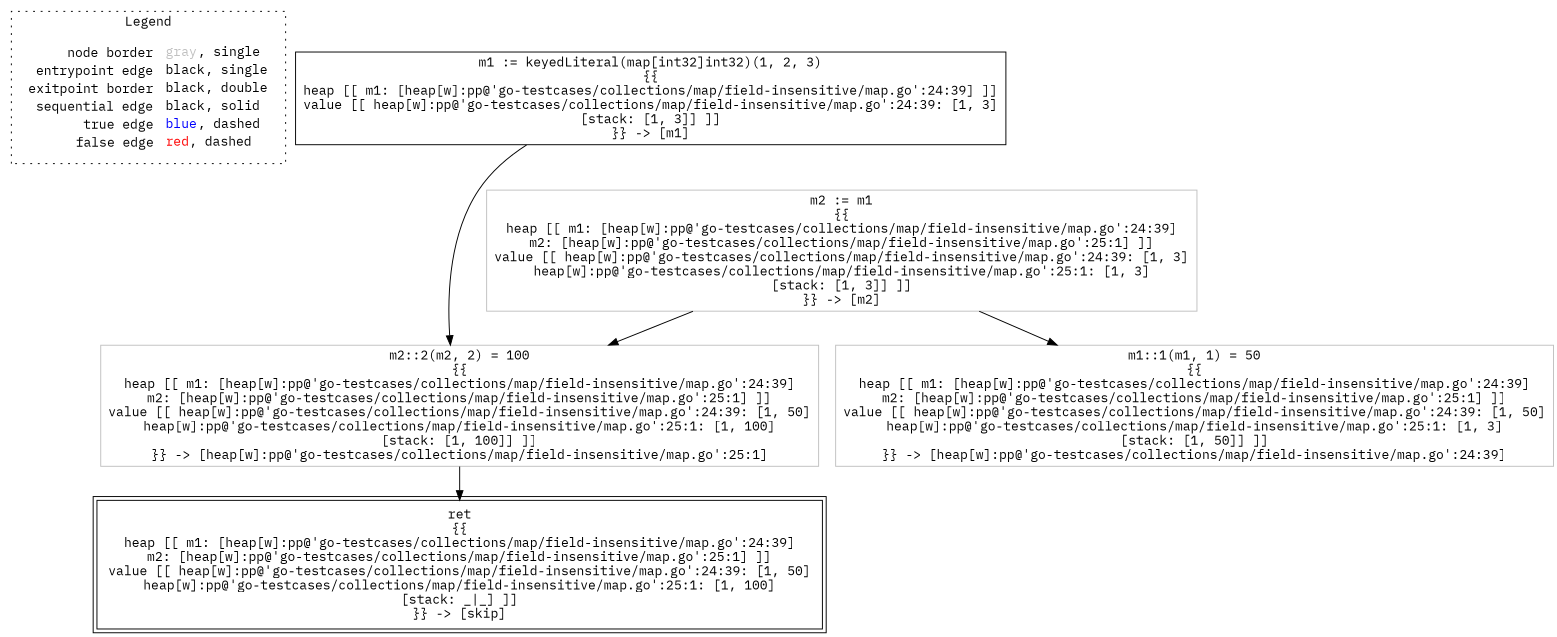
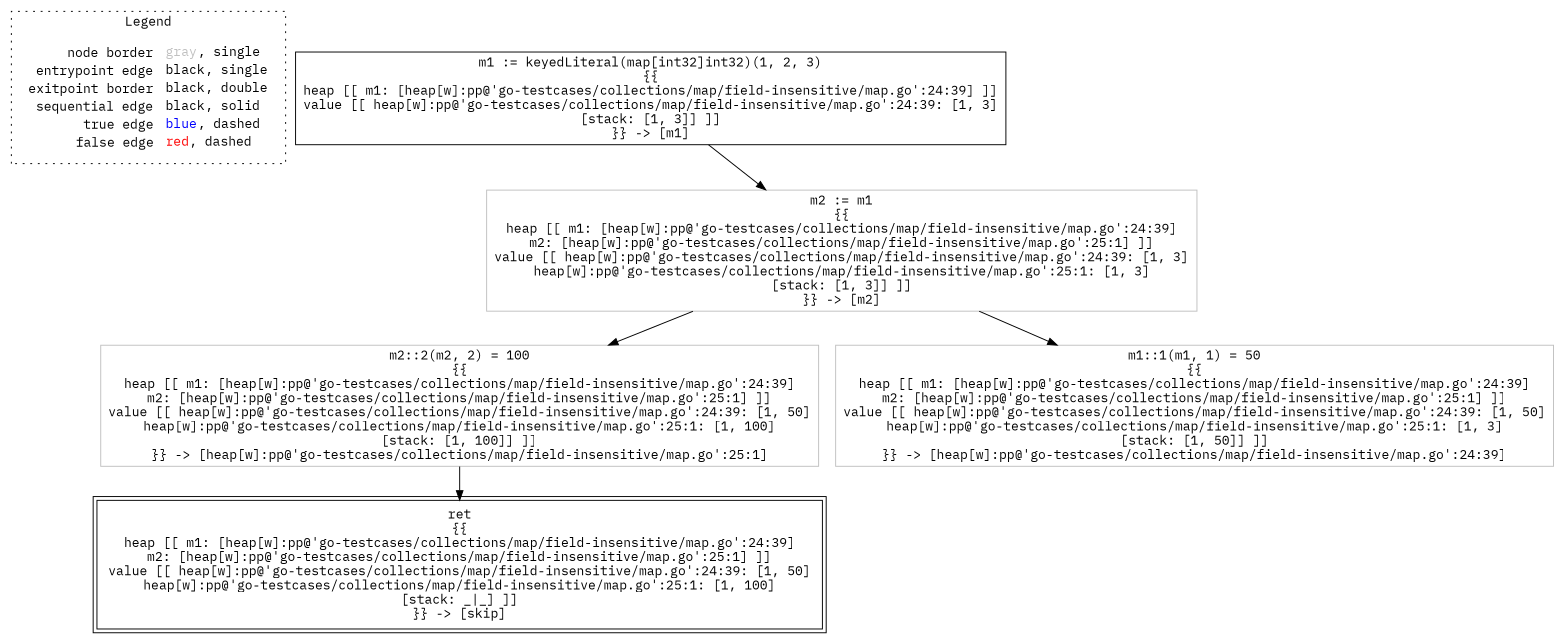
(461, 228) -> (733, 164)
